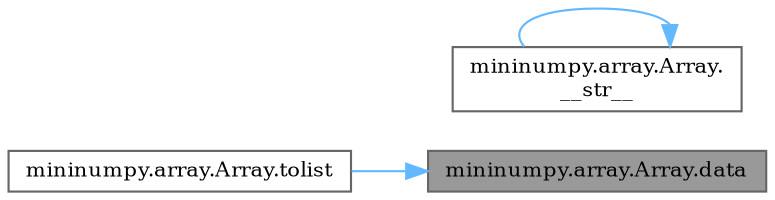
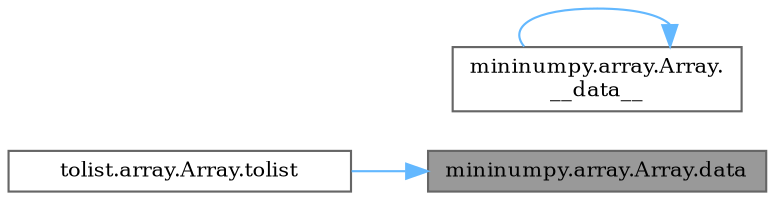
(597, 79) -> (597, 79)
(180, 171) -> (180, 171)
